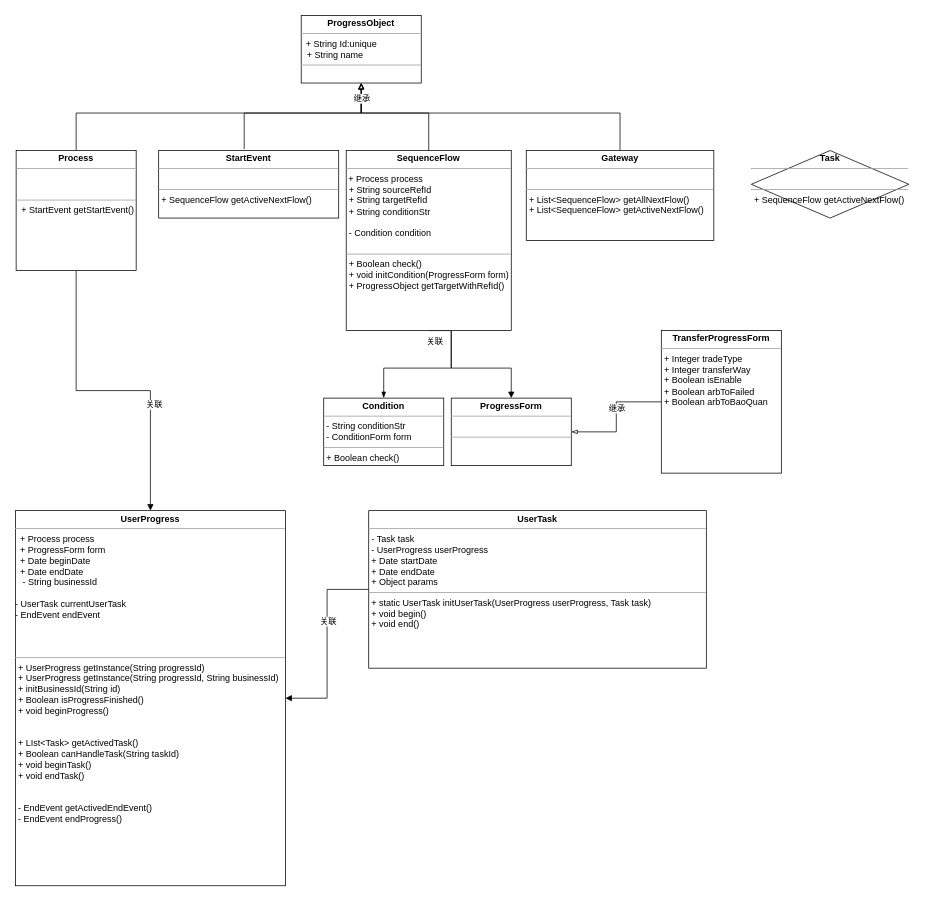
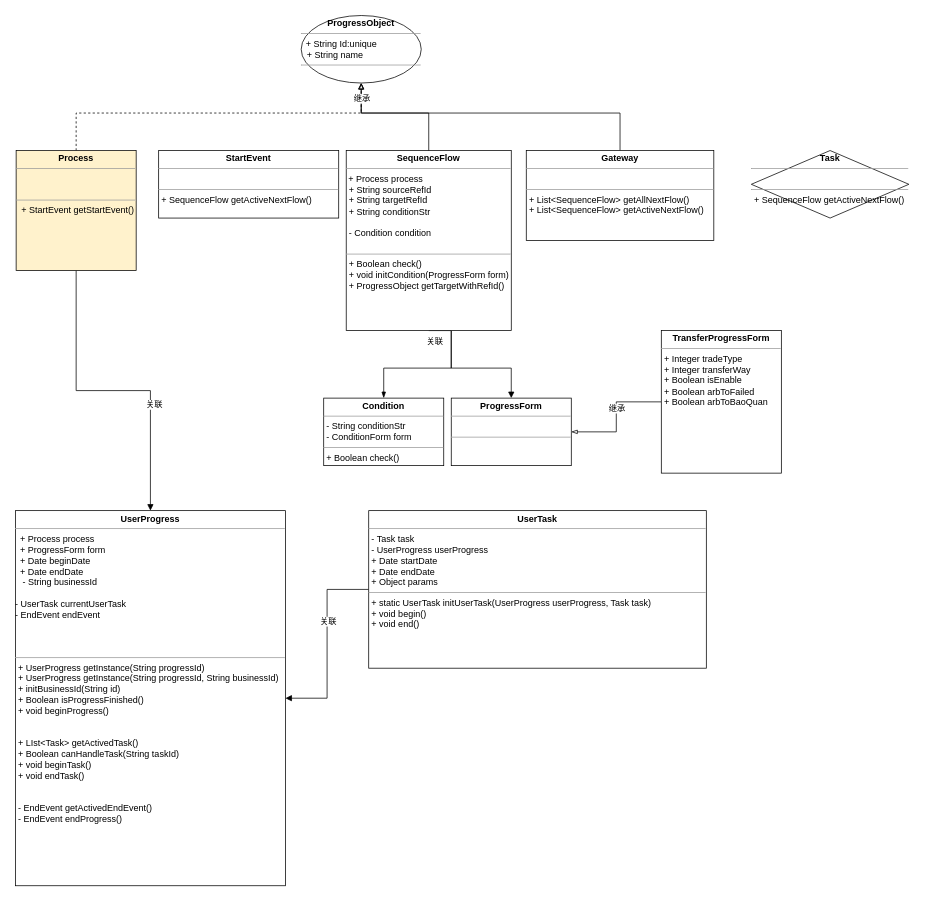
(361, 49) -> (361, 49)
(141, 113) -> (141, 113)
(244, 132) -> none
(76, 210) -> (76, 210)
